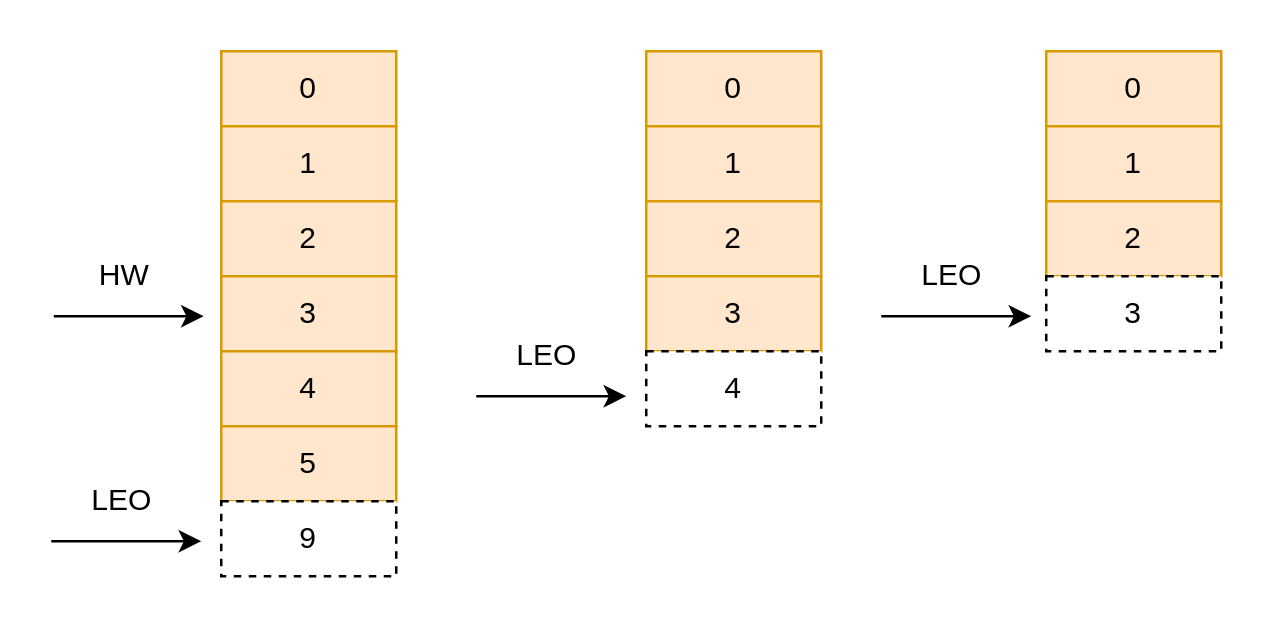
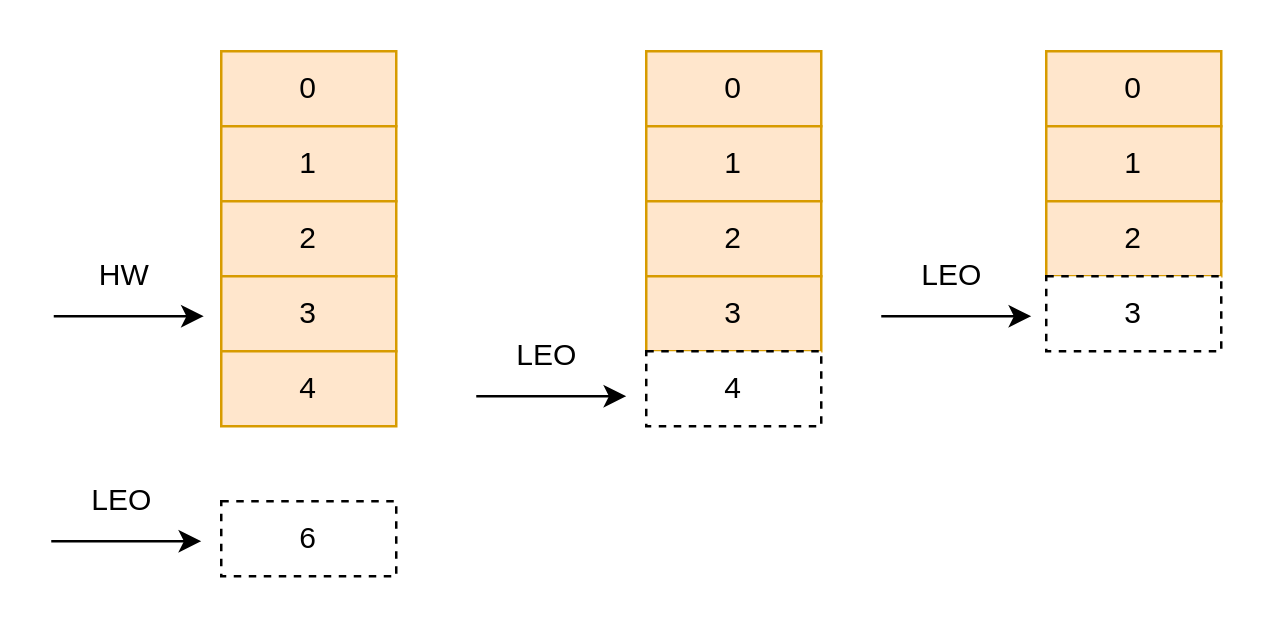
(309, 464) -> none
(309, 539) -> (309, 539)
